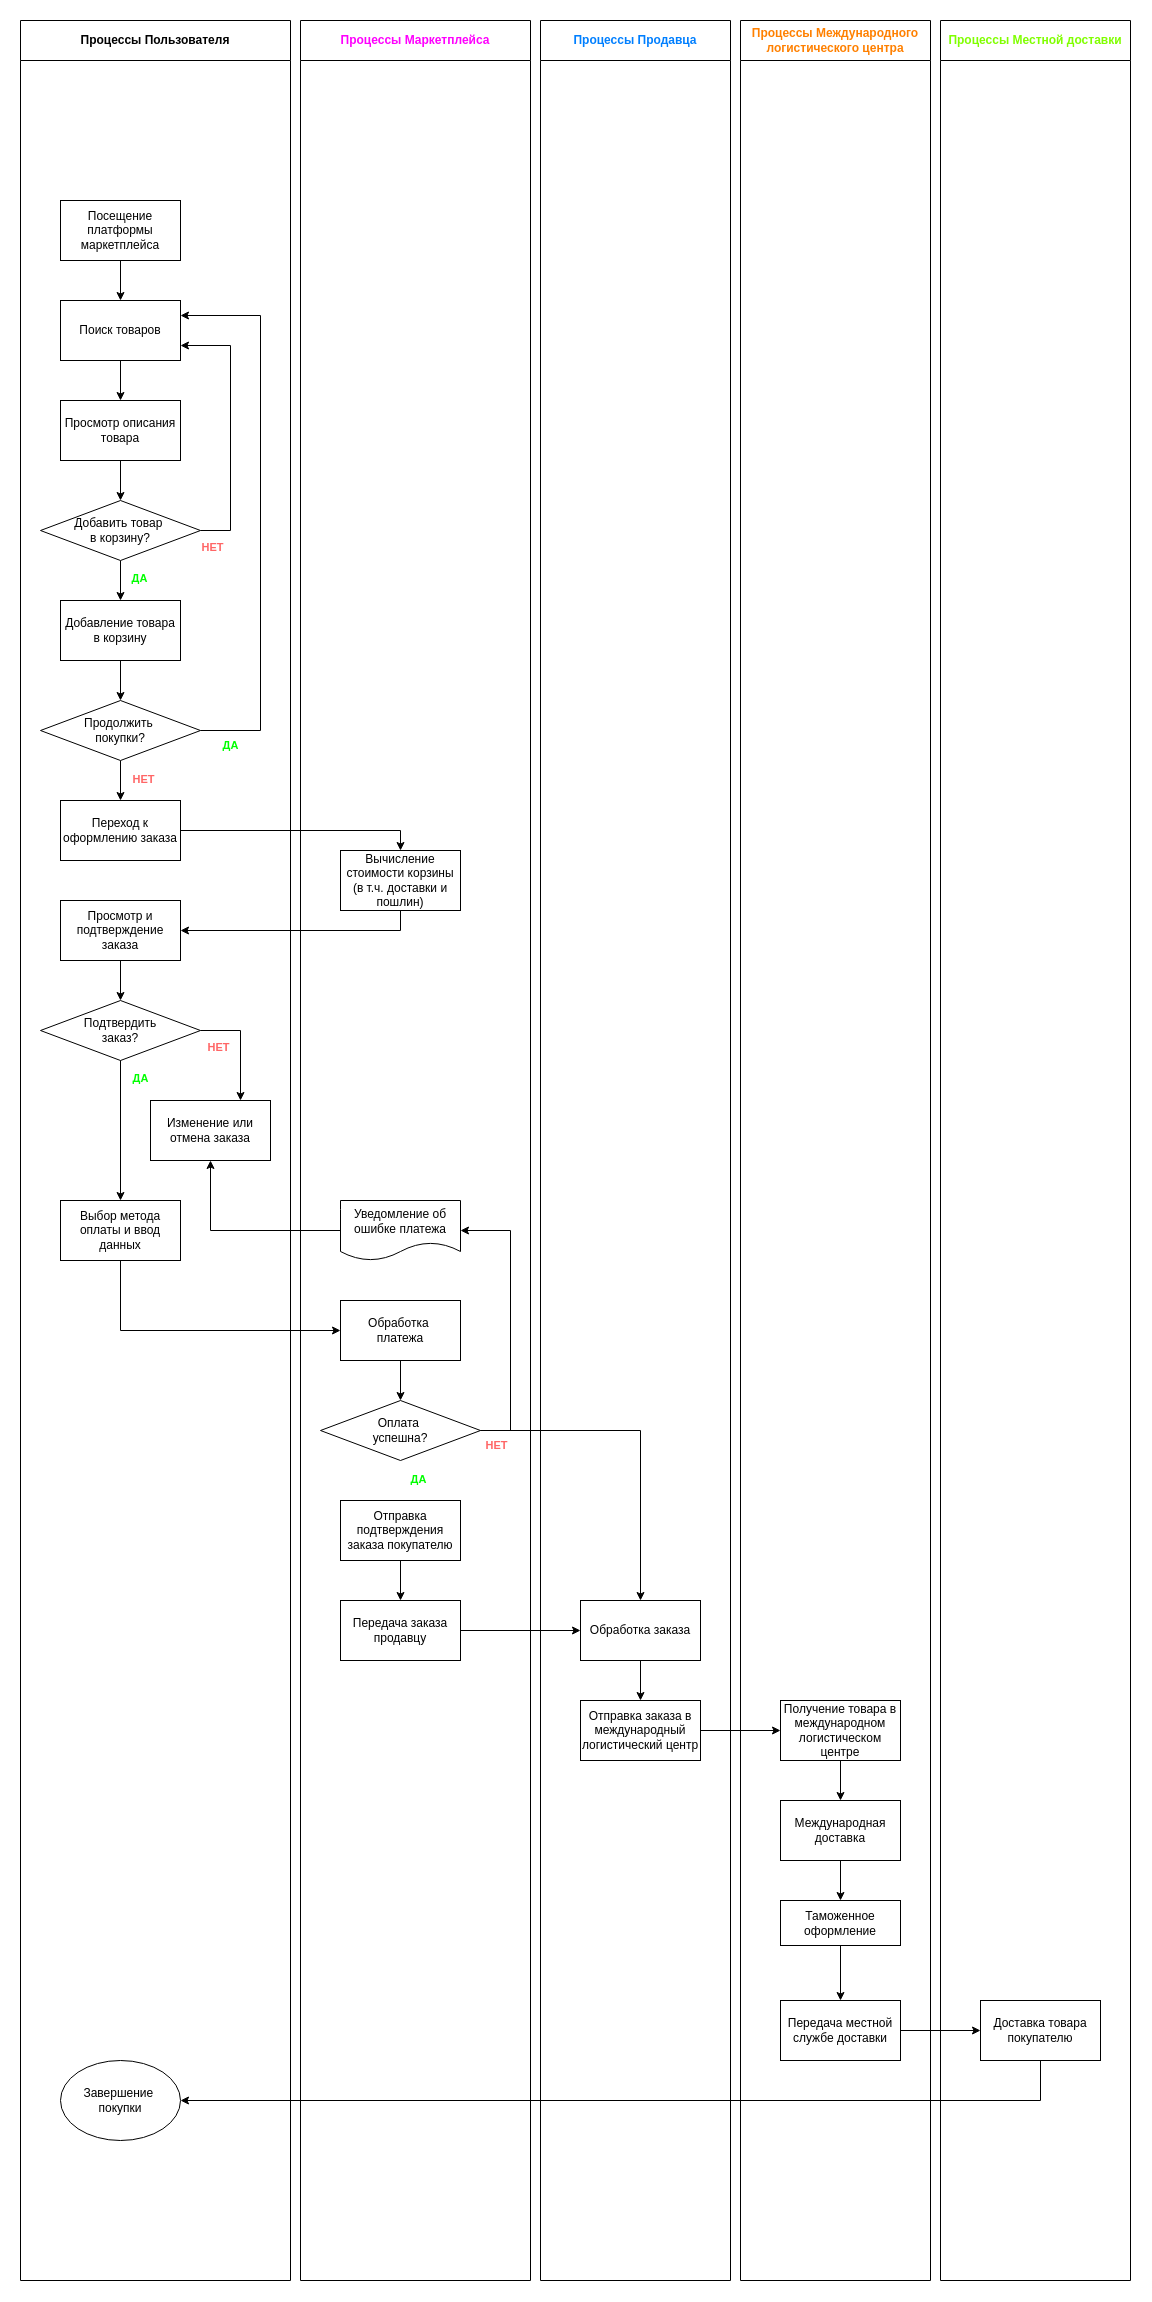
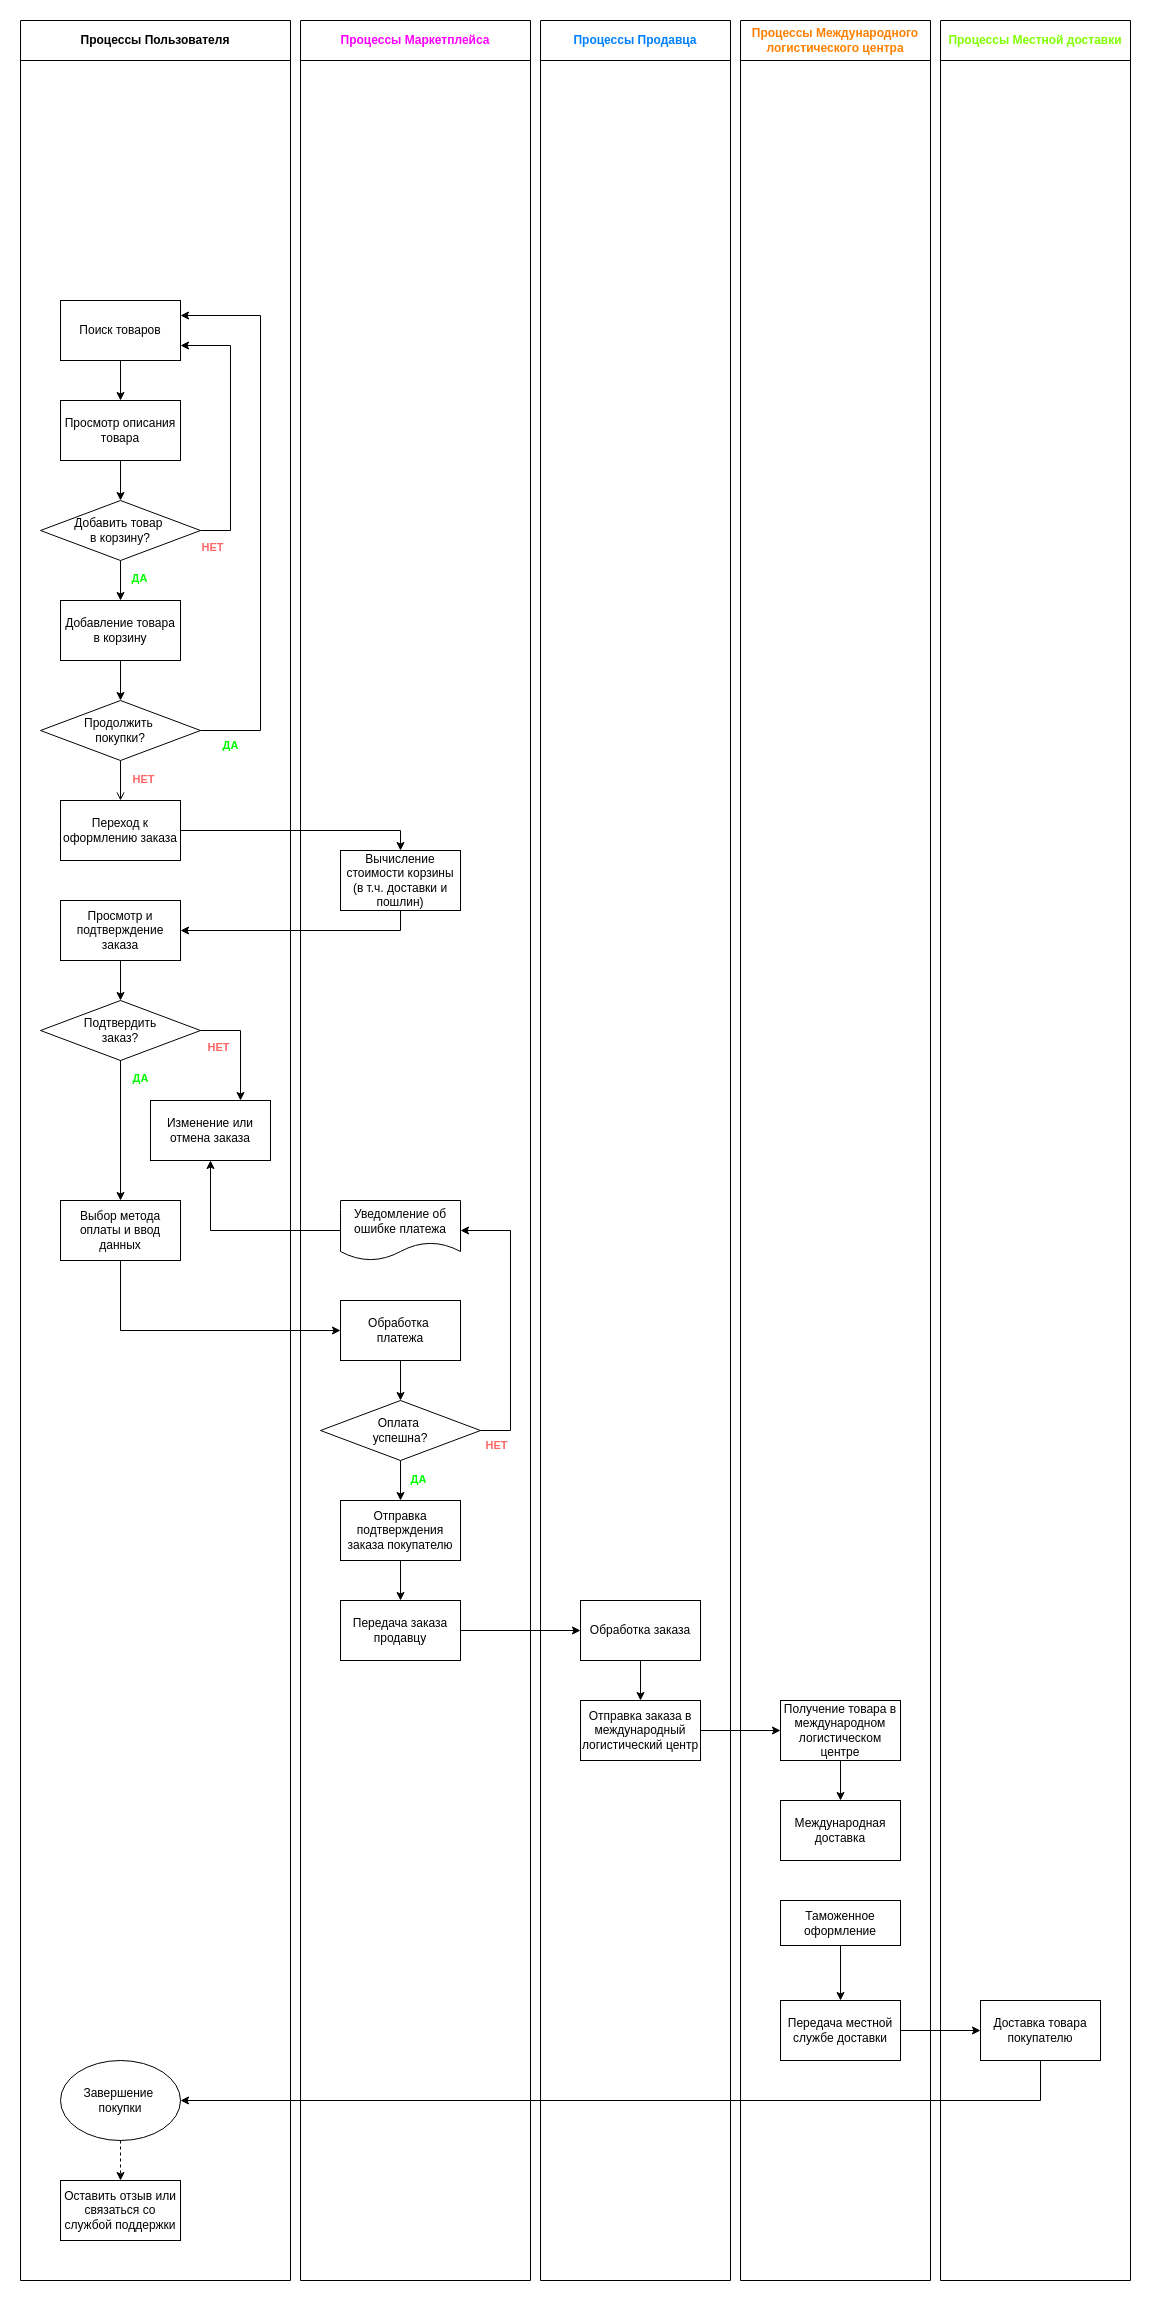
(121, 231) -> none
(121, 277) -> none
(121, 792) -> (121, 794)
(641, 1448) -> (401, 1477)
(841, 1877) -> none
none -> (121, 2157)
none -> (121, 2211)
